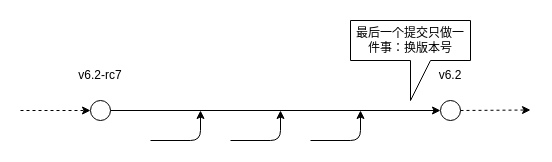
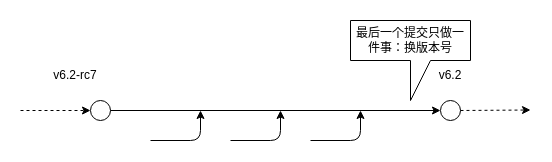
(101, 76) -> (76, 76)
